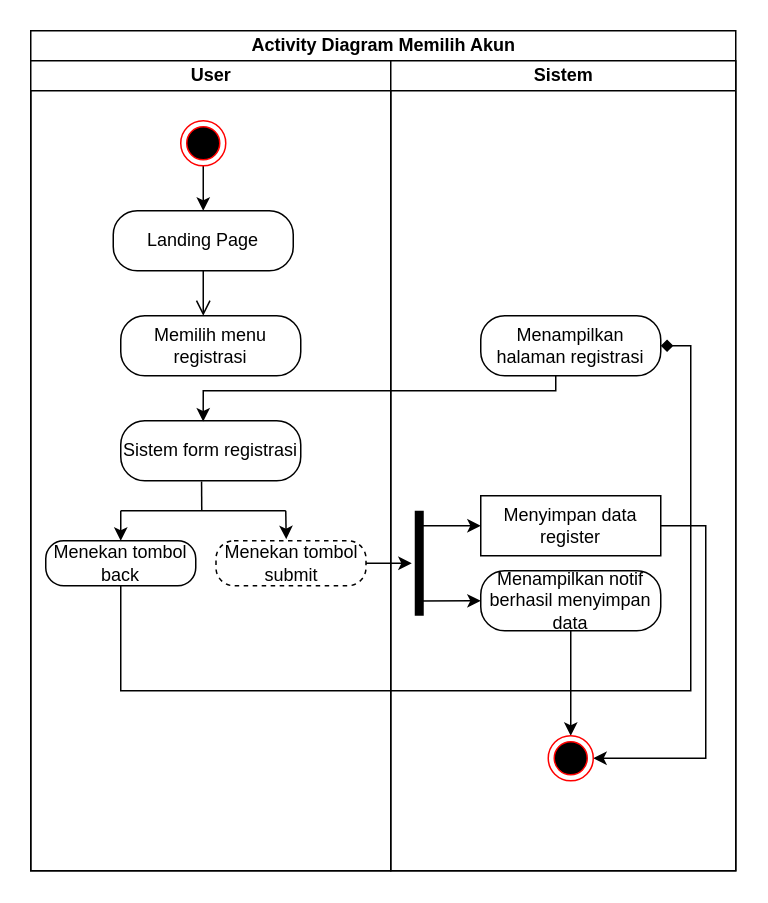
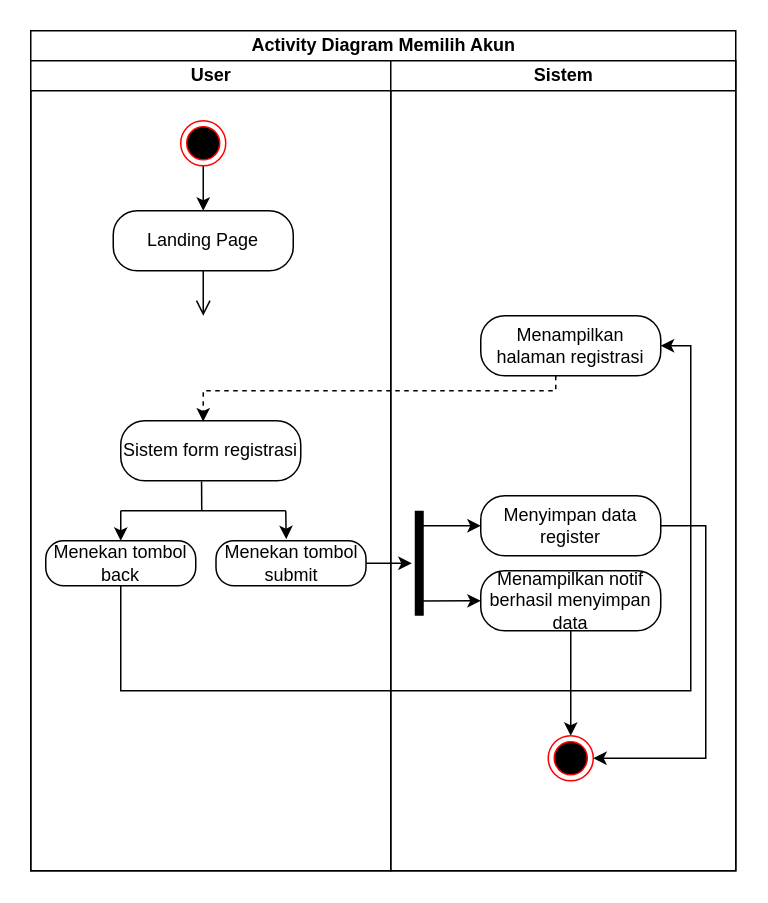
(211, 346) -> none
(673, 346) -> (672, 346)
(376, 391) -> (376, 391)
(571, 526) -> (571, 526)
(291, 563) -> (291, 563)
